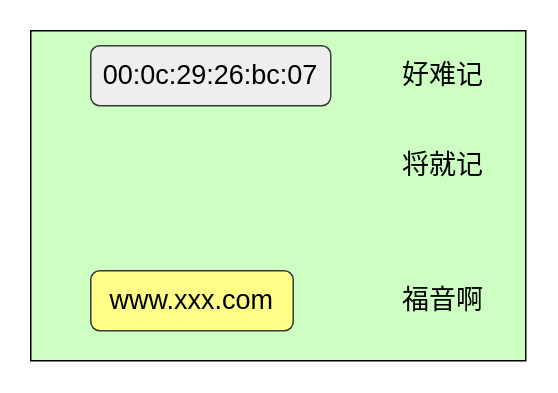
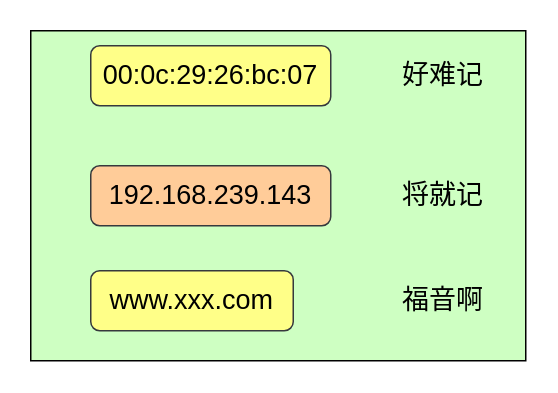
(211, 76) -> (211, 76)
(443, 166) -> (443, 196)
none -> (211, 196)
